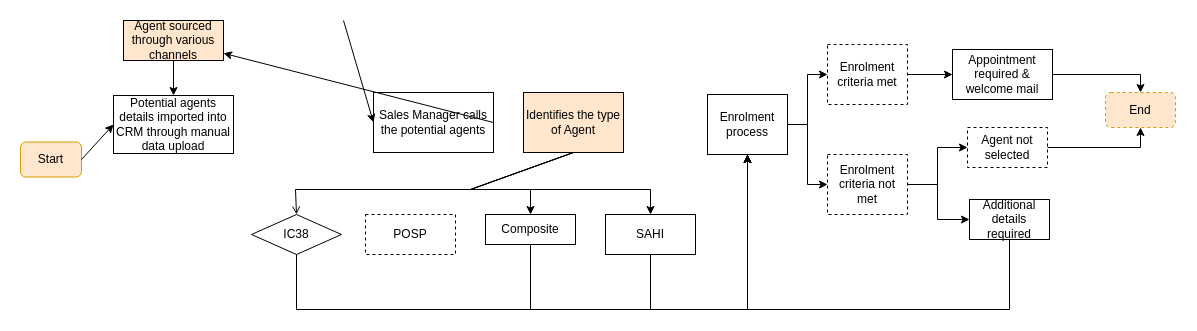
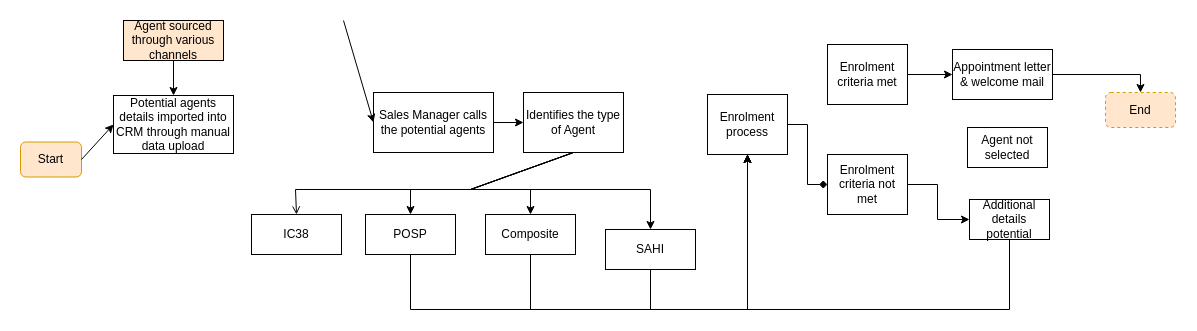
(868, 75) -> (868, 75)
(1003, 75) -> (1003, 75)
(361, 88) -> (505, 123)
(808, 93) -> none
(574, 123) -> (574, 123)
(1008, 148) -> (1008, 148)
(1101, 148) -> none
(938, 154) -> none
(819, 185) -> (819, 185)
(868, 185) -> (868, 185)
none -> (411, 199)
(1010, 220) -> (1010, 220)
(531, 230) -> (531, 235)
(297, 235) -> (297, 235)
(411, 235) -> (411, 235)
(651, 235) -> (651, 250)
none -> (411, 281)
(325, 310) -> none
